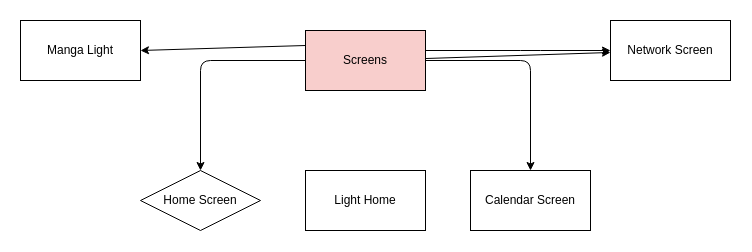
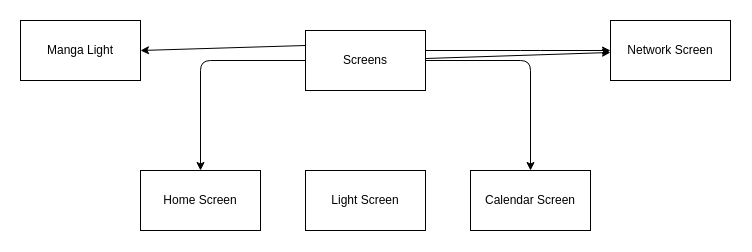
(366, 61) -> (366, 61)
(201, 201) -> (201, 201)
(366, 201) -> (366, 201)
